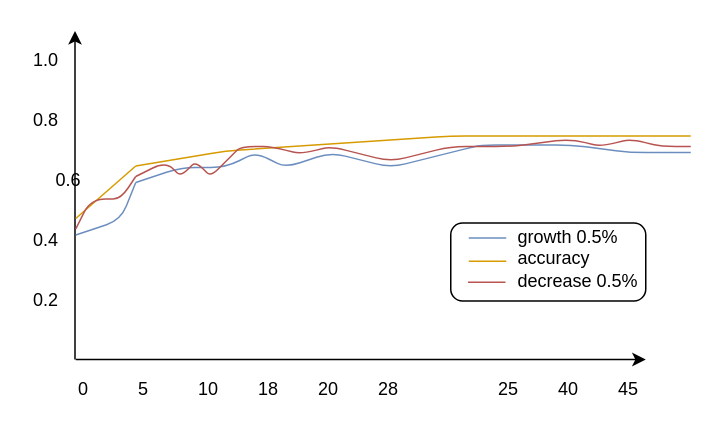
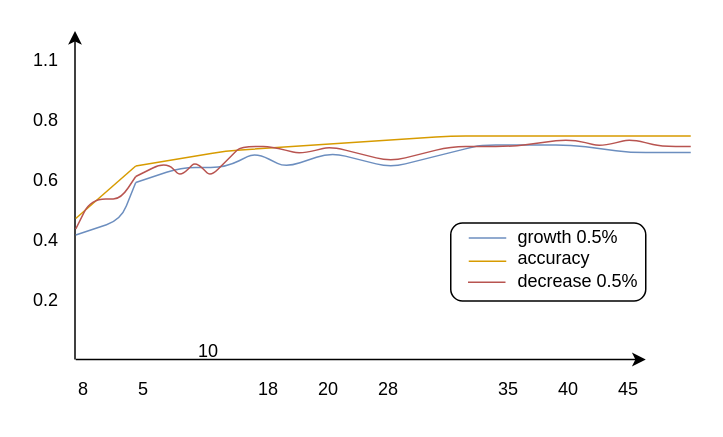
(47, 61) -> (47, 61)
(76, 181) -> (53, 181)
(218, 389) -> (218, 352)
(84, 390) -> (84, 390)
(509, 390) -> (509, 390)
